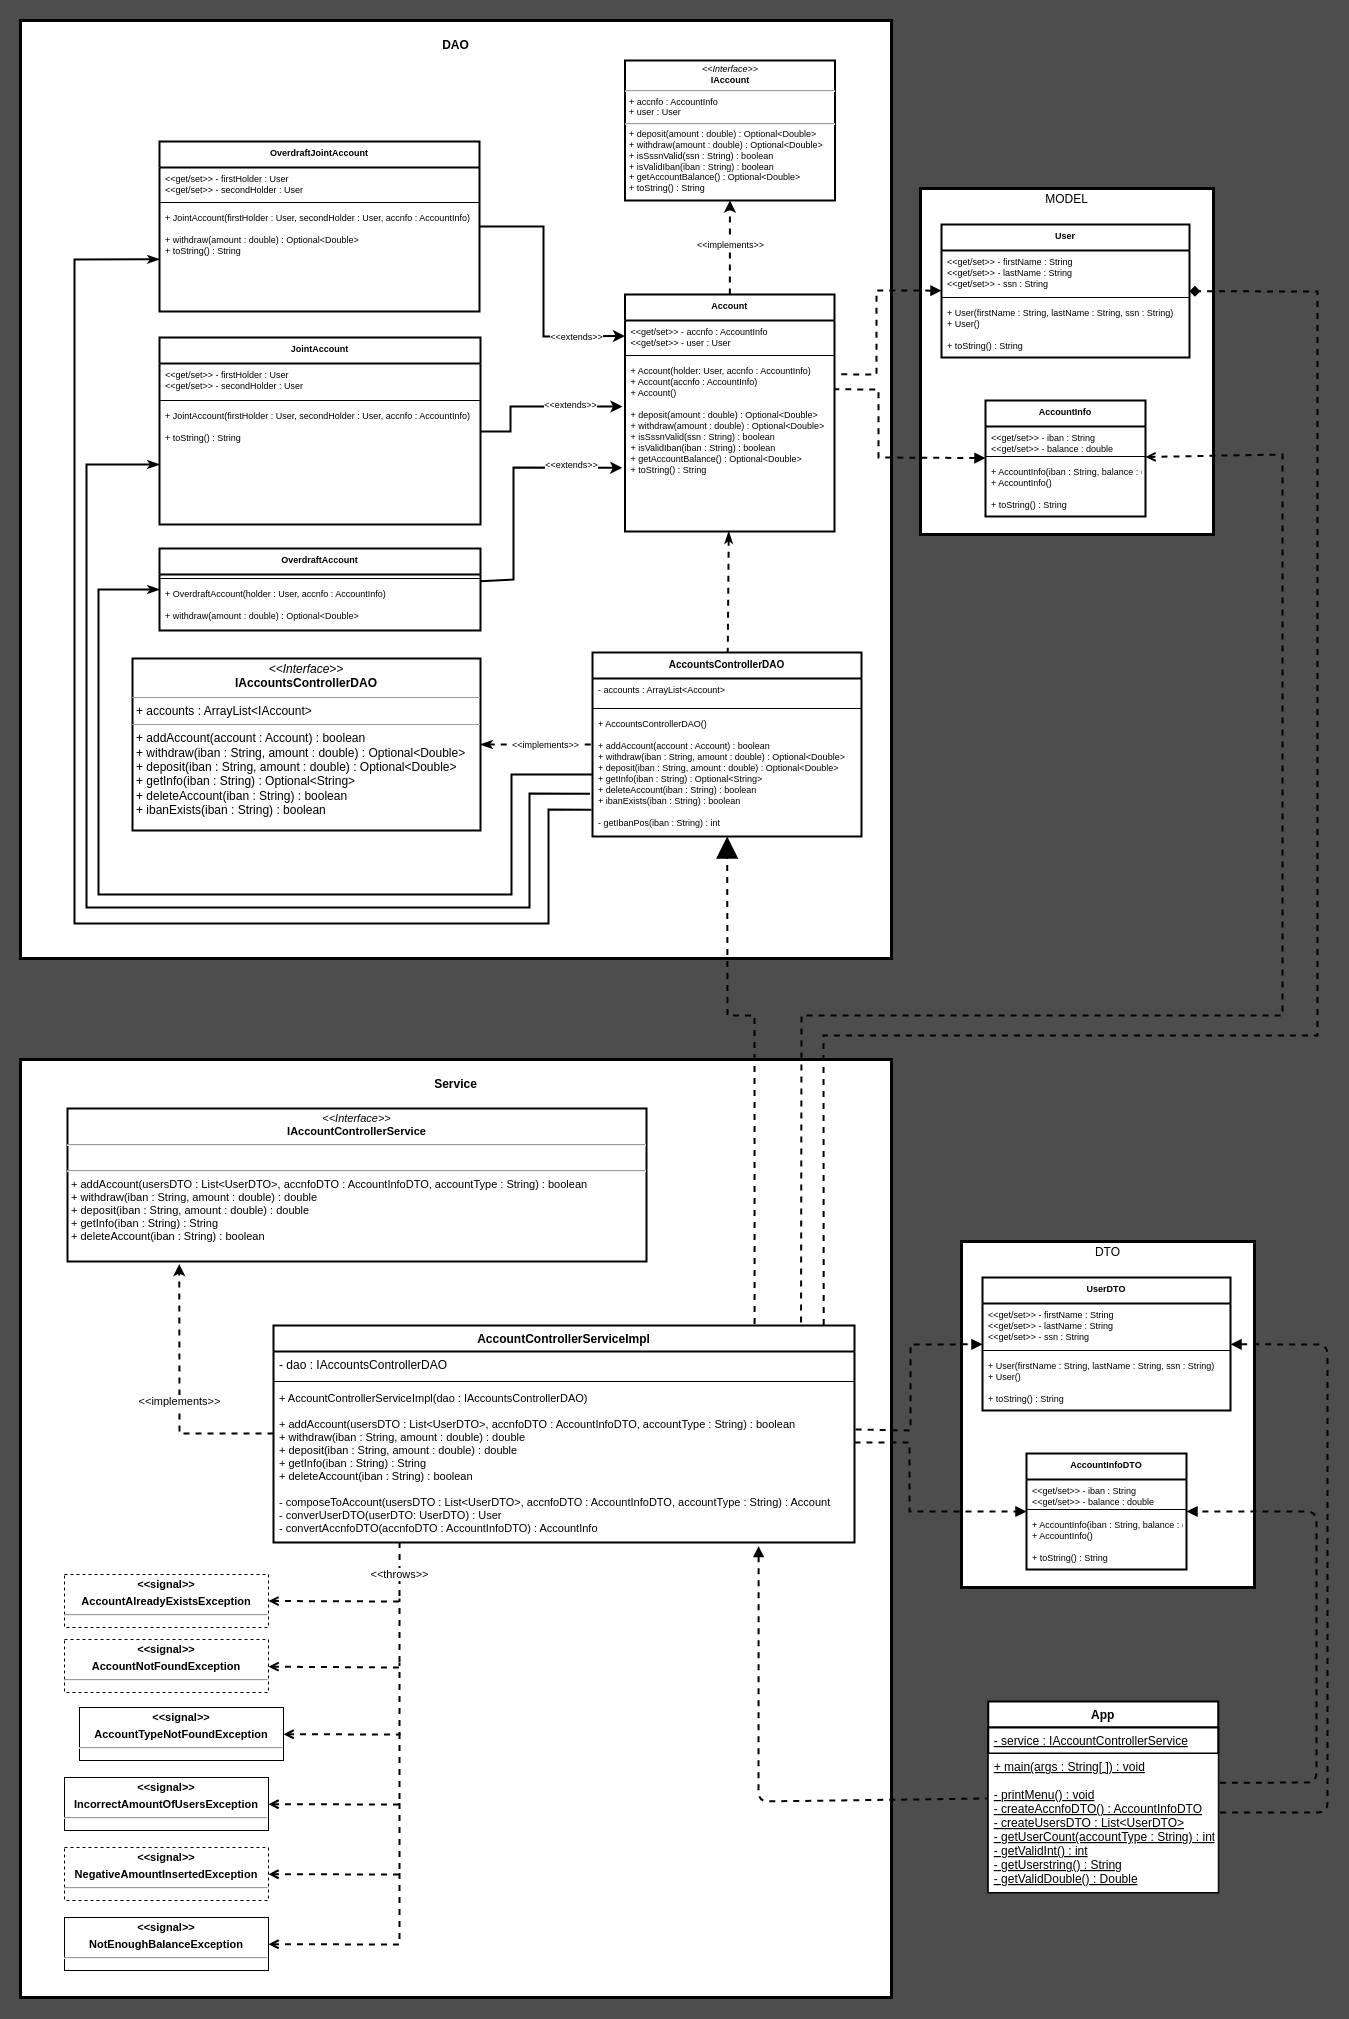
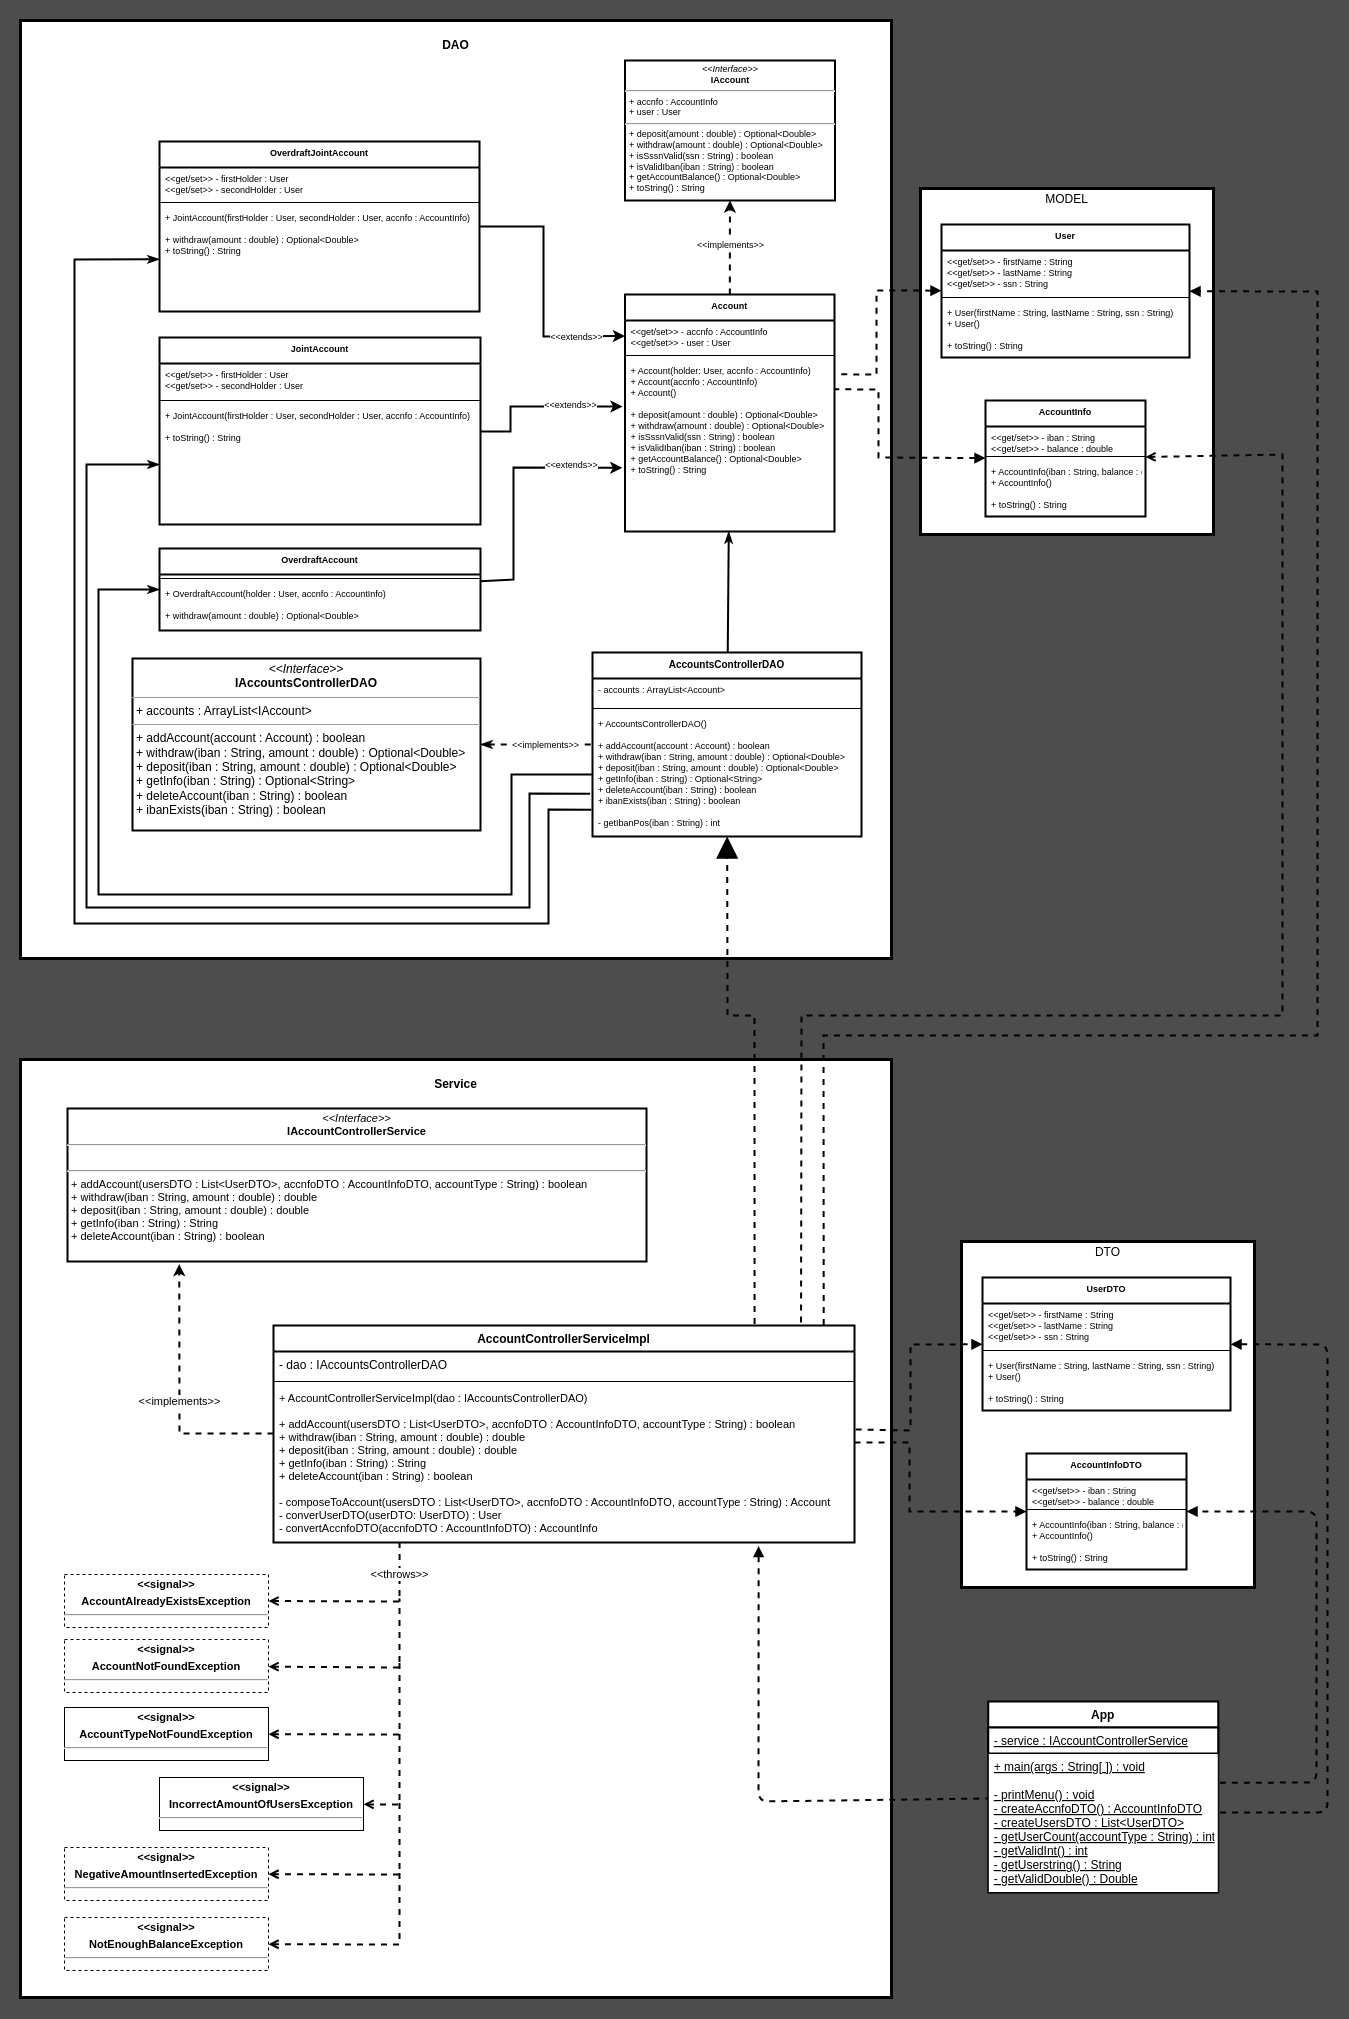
(1201, 291) -> (1201, 291)
(728, 596) -> (728, 596)
(182, 1734) -> (167, 1734)
(167, 1804) -> (262, 1804)
(167, 1944) -> (167, 1944)
